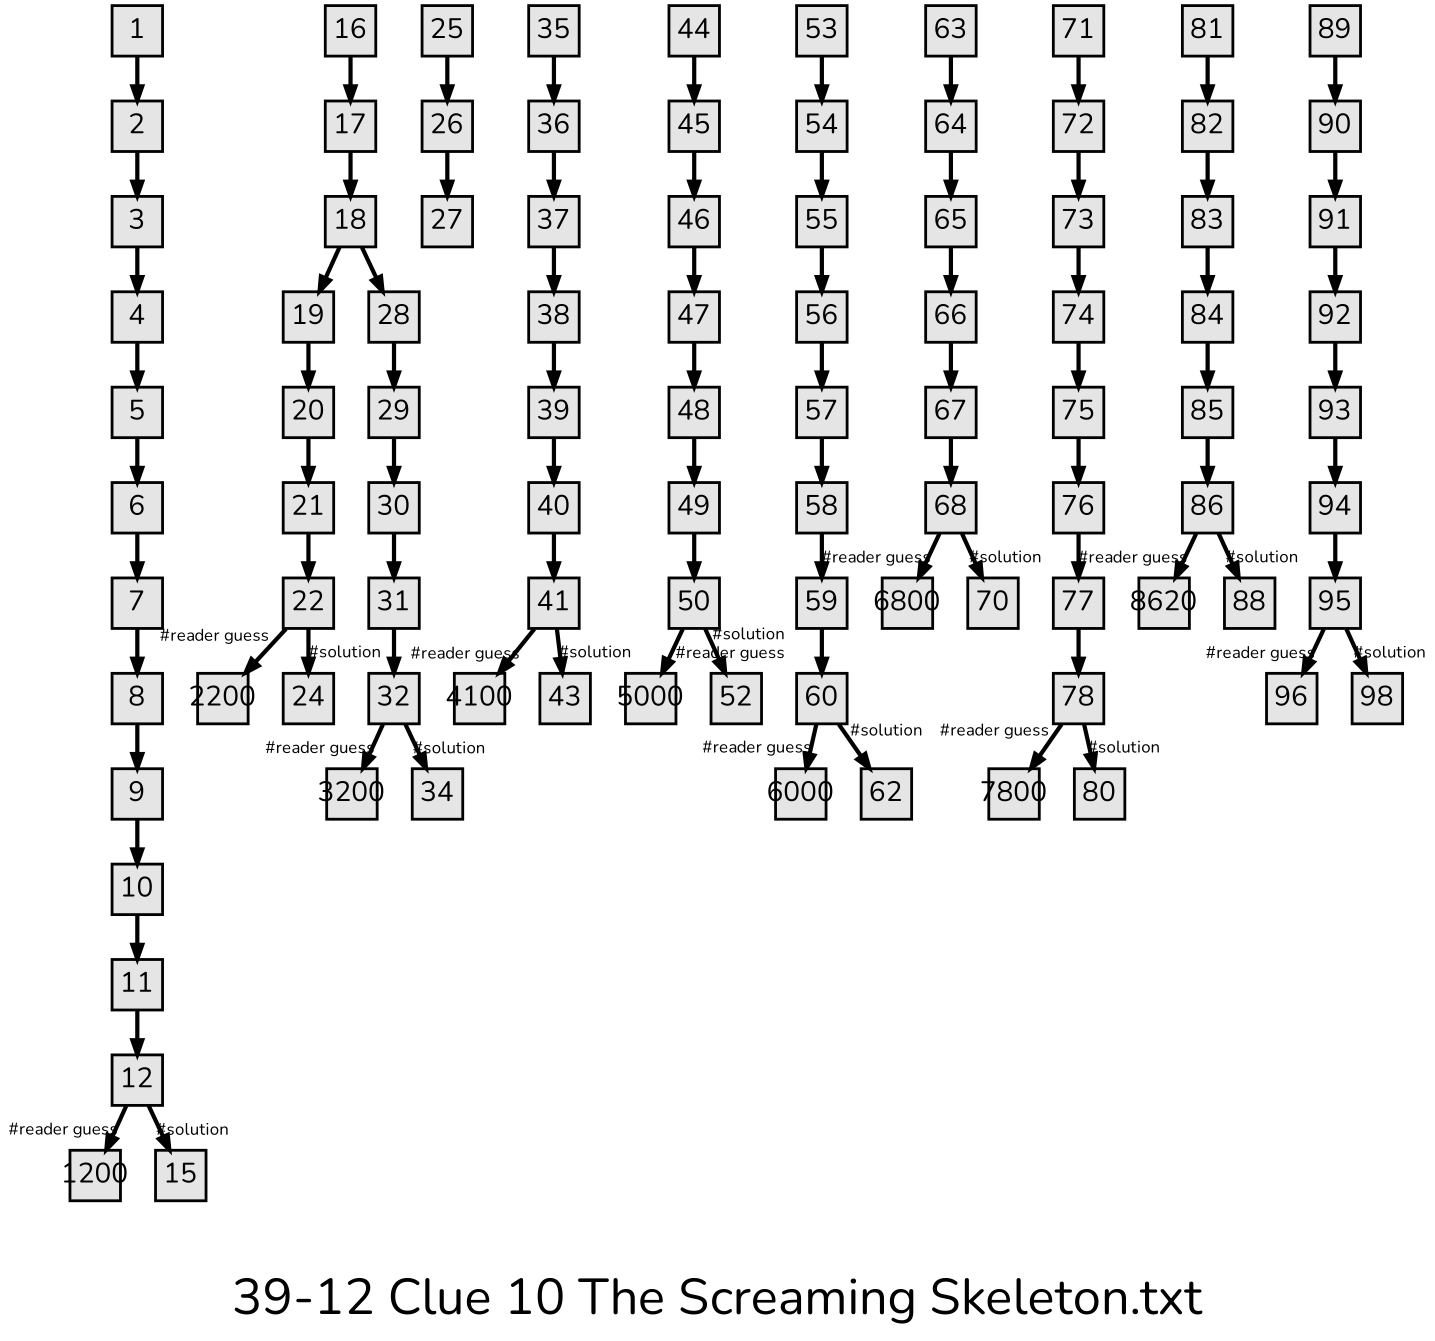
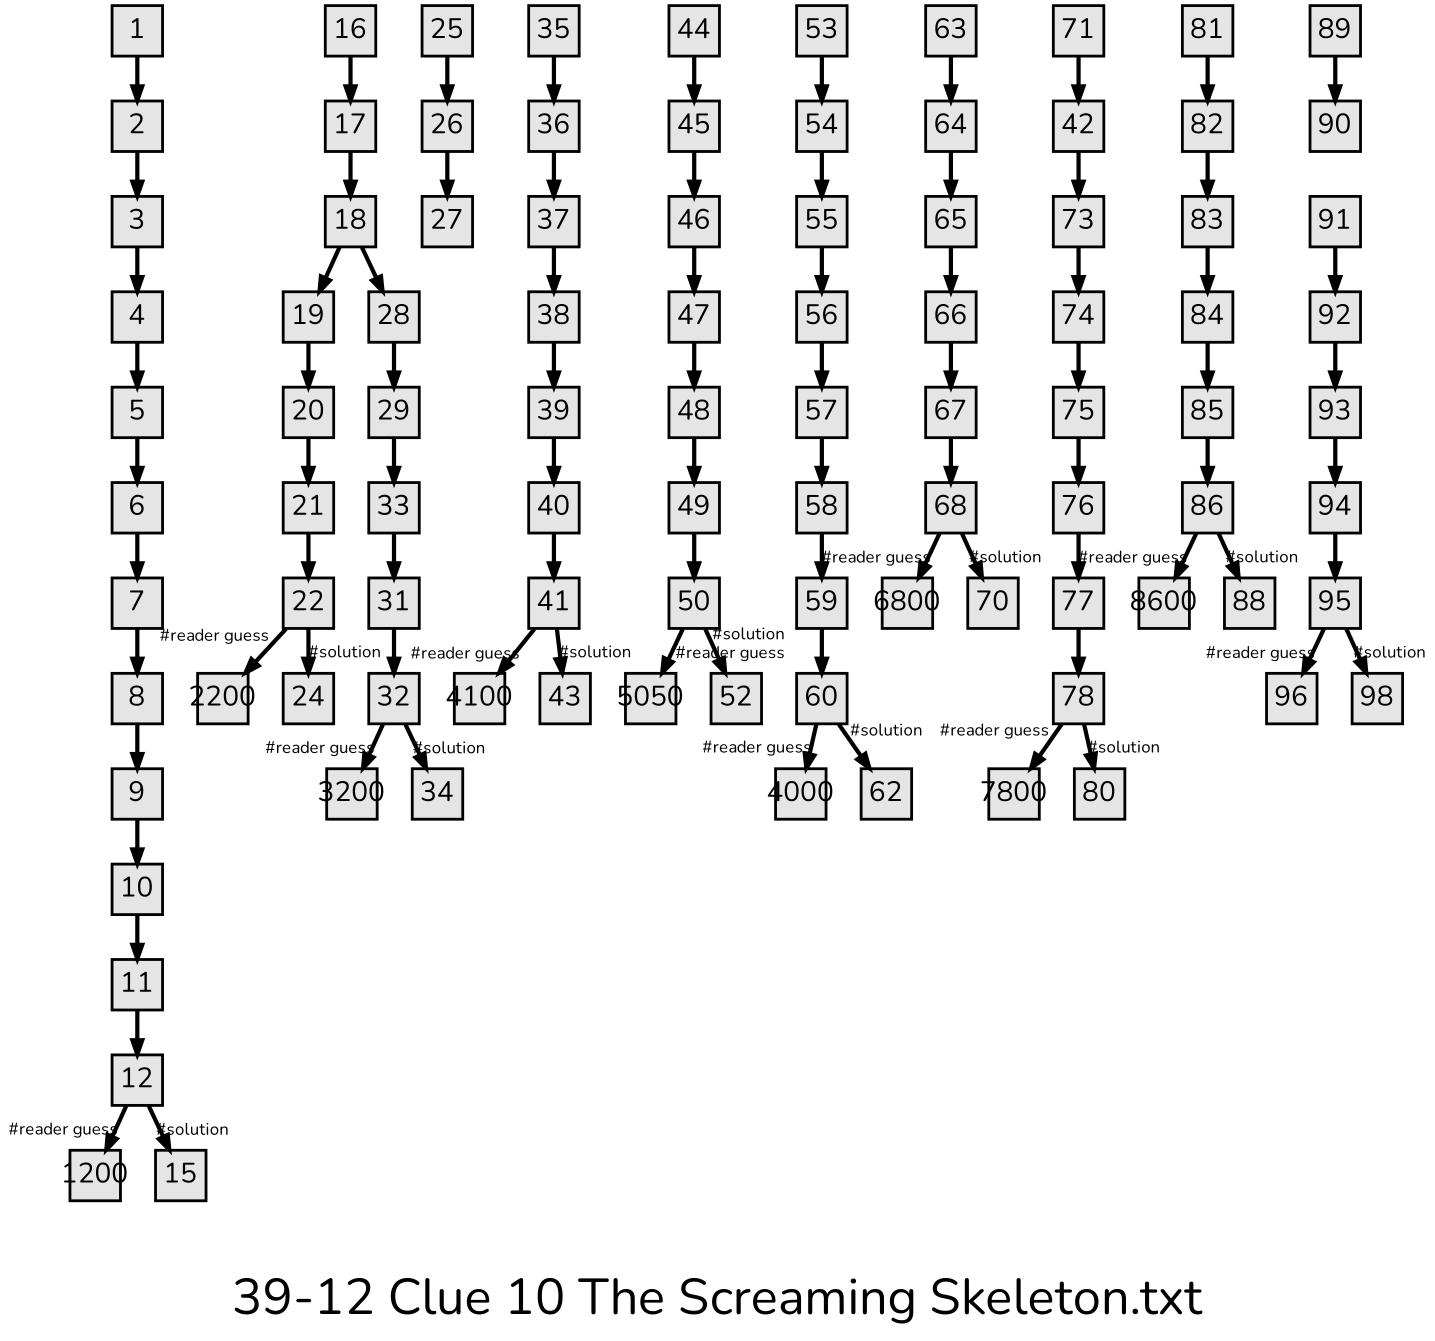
(1079, 126) -> (1079, 126)
(1335, 167) -> none
(394, 508) -> (394, 508)
(1164, 603) -> (1164, 603)
(651, 699) -> (651, 699)
(801, 794) -> (801, 794)
